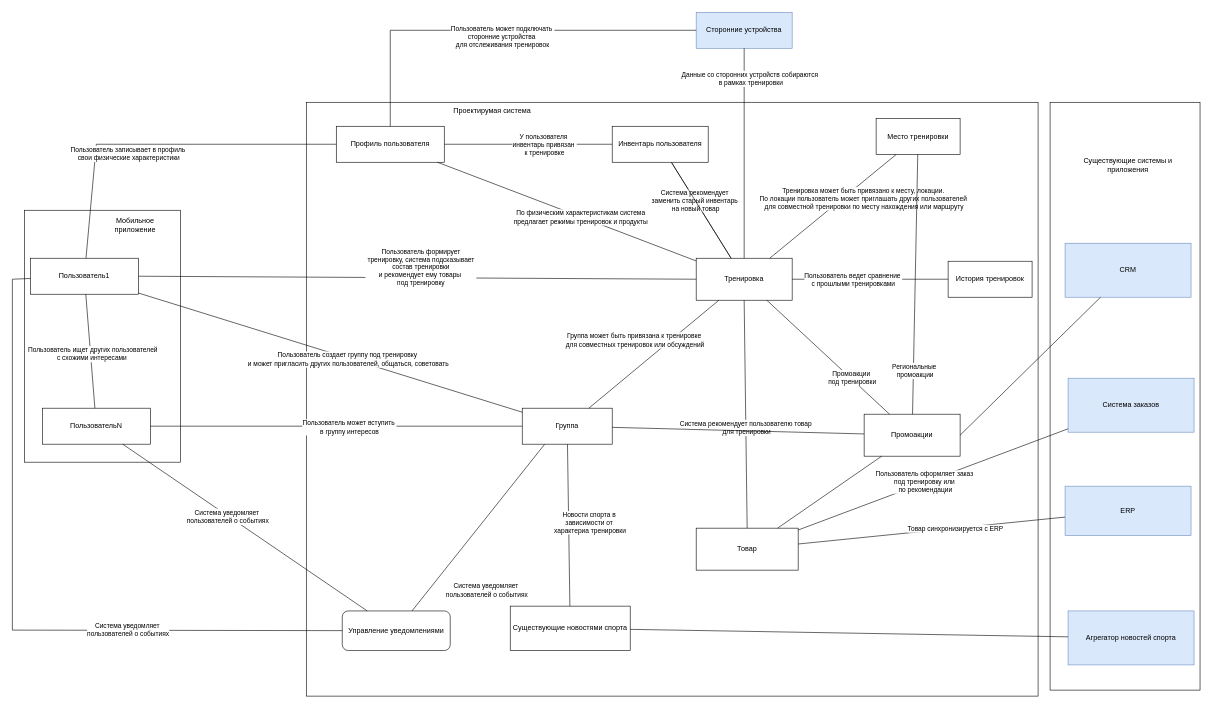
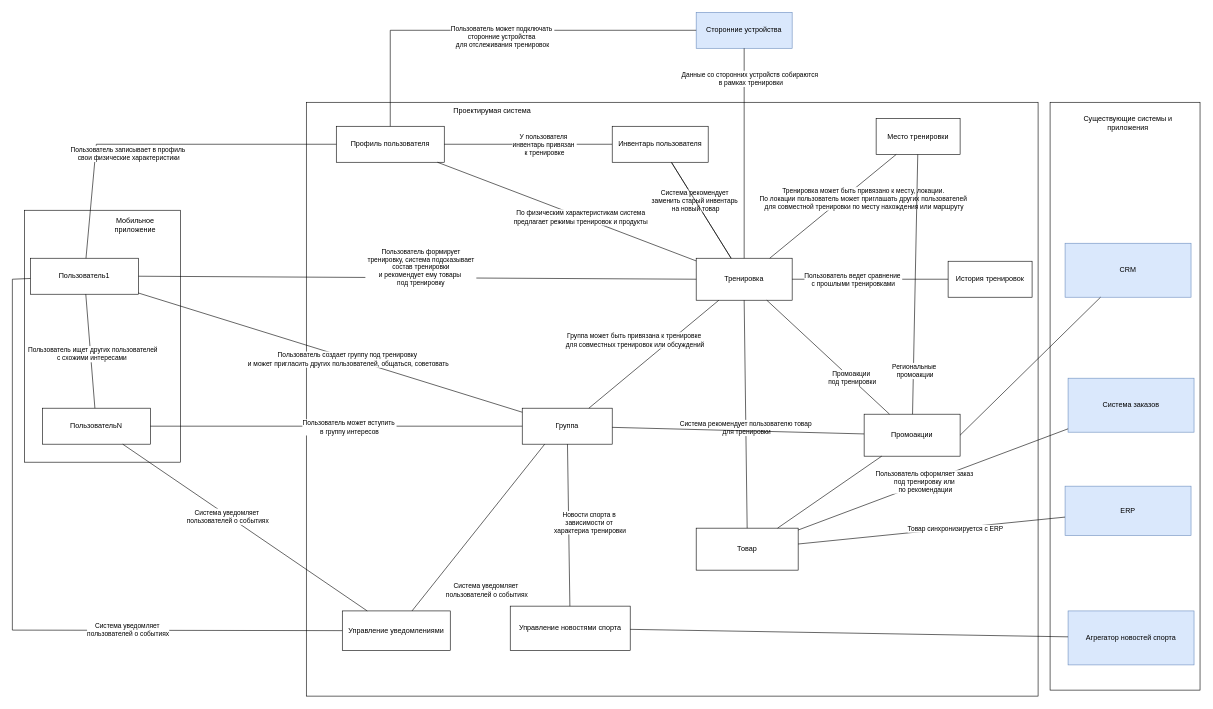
(1128, 165) -> (1128, 123)
(570, 629) -> (570, 629)
(396, 631) -> (396, 631)
